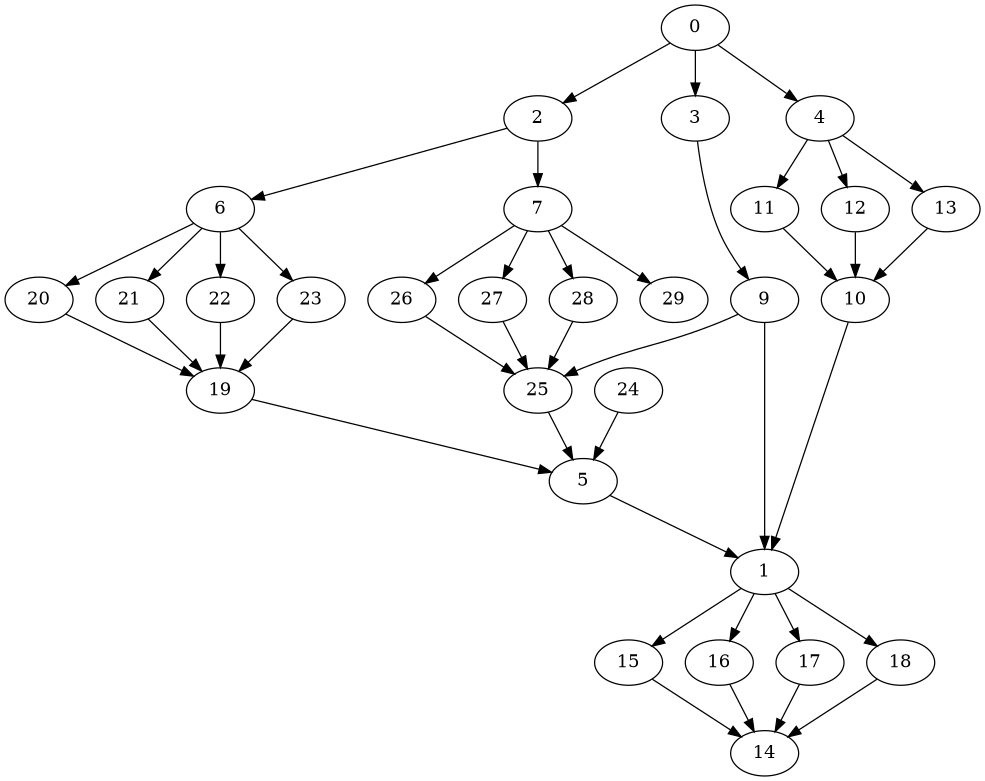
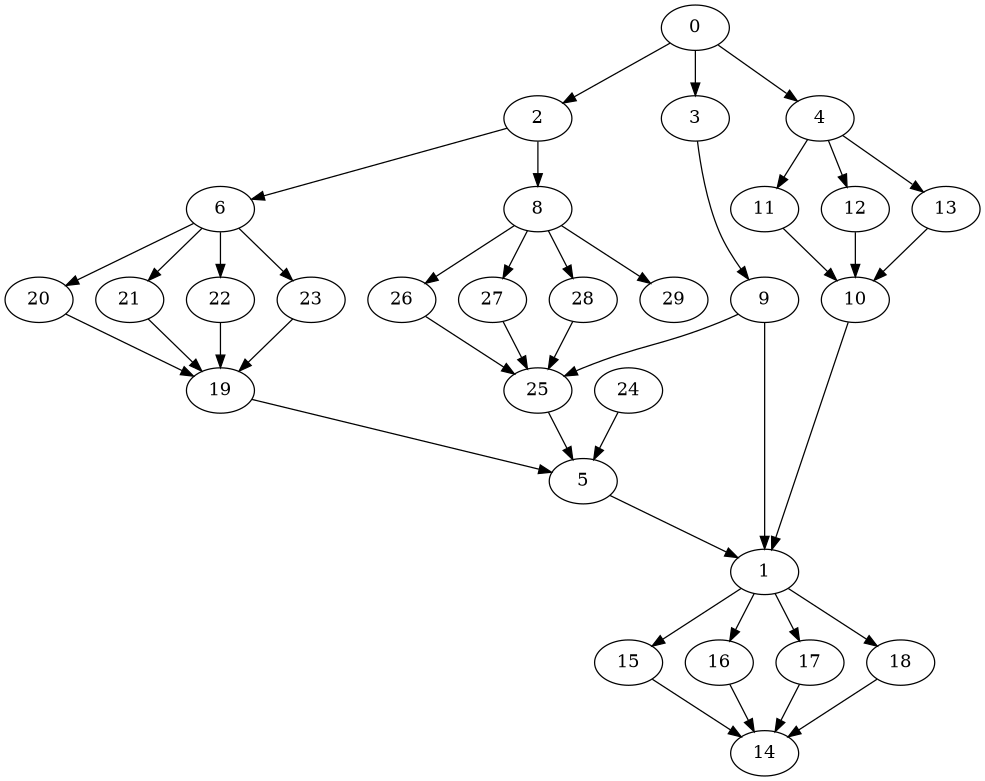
(538, 209) -> (538, 209)
